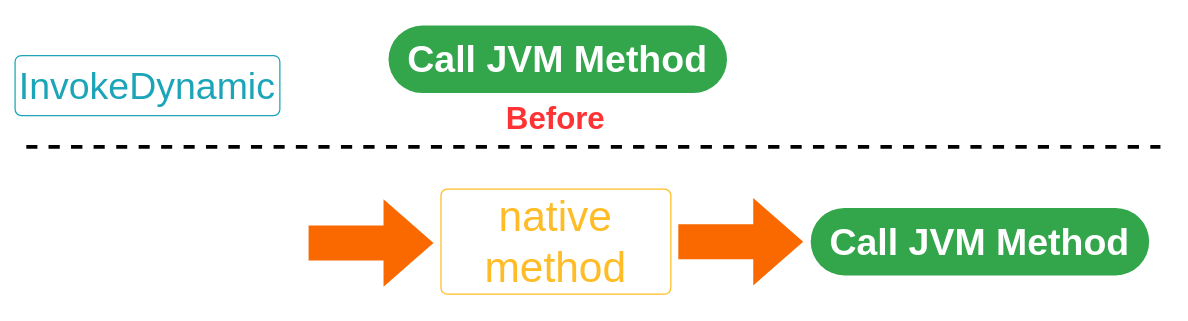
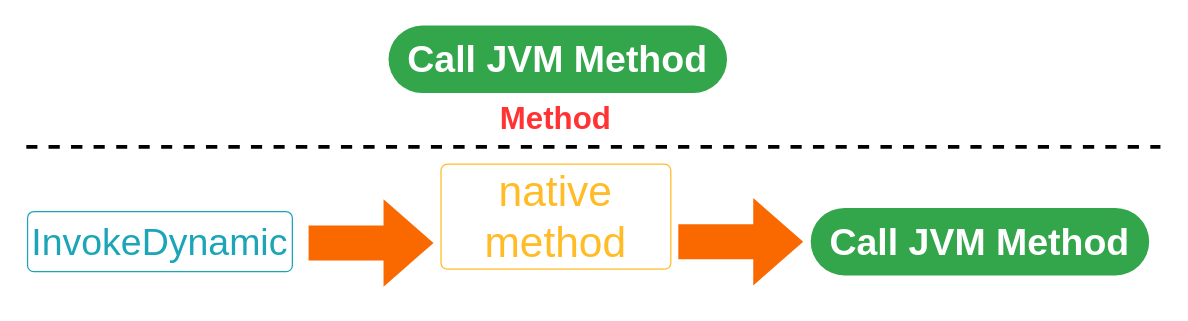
(147, 86) -> (159, 242)
(556, 117) -> (556, 117)
(556, 242) -> (556, 217)
